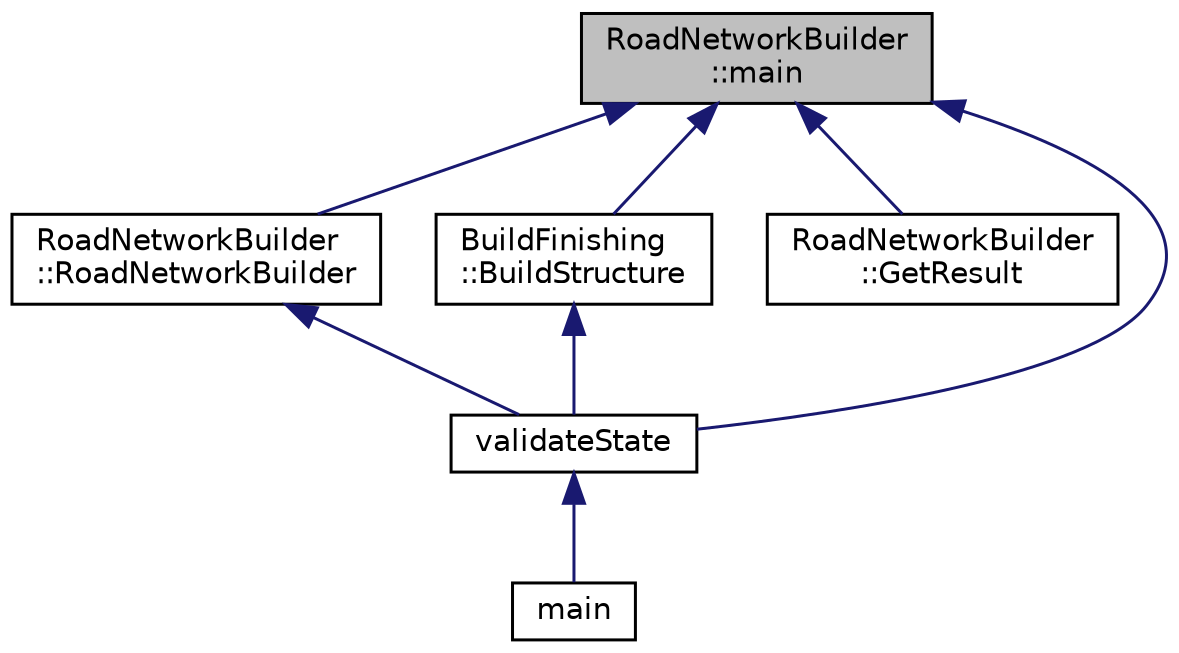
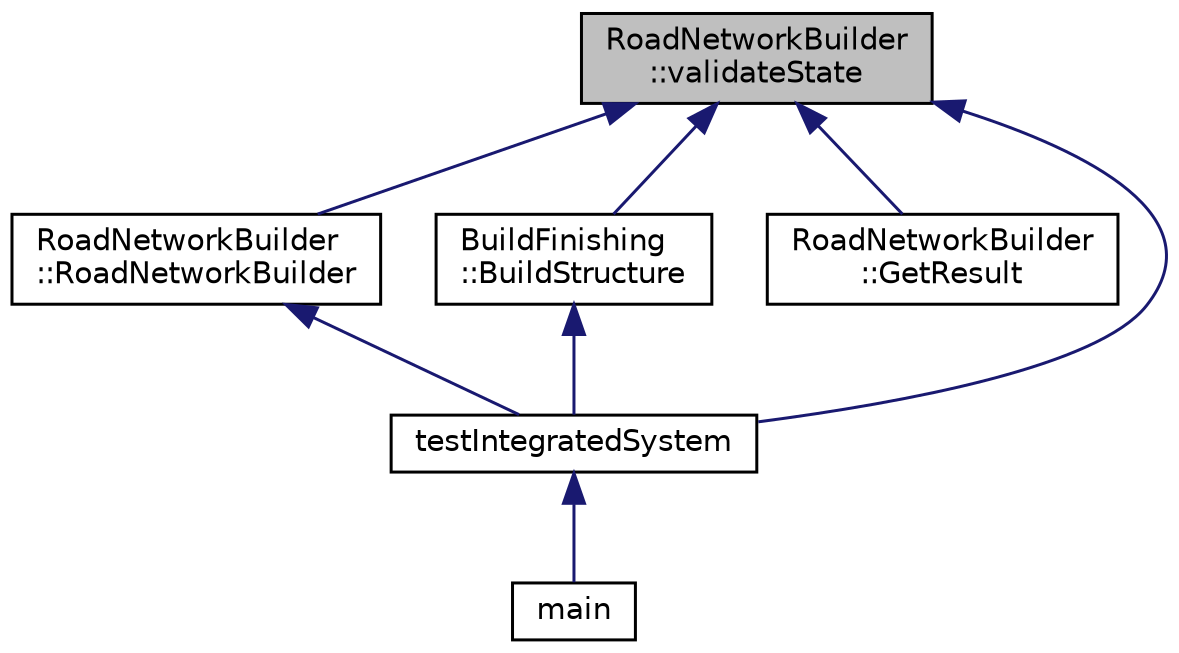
(757, 58) -> (757, 58)
(574, 444) -> (574, 444)
